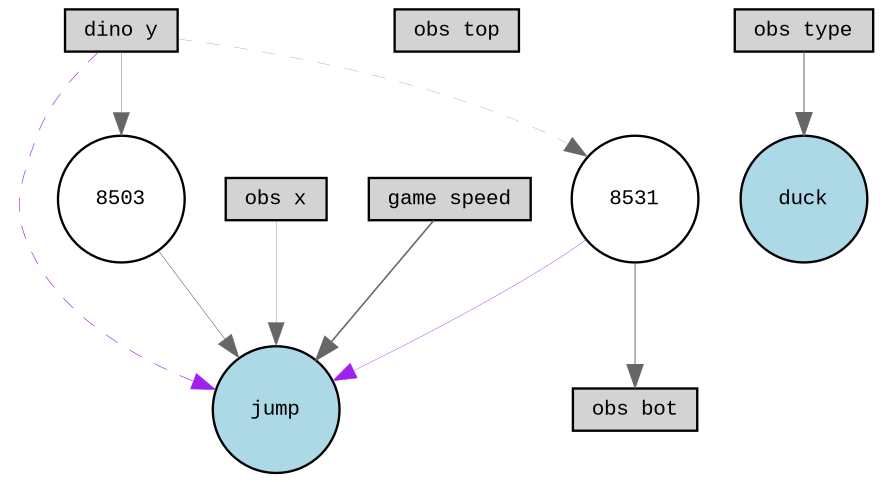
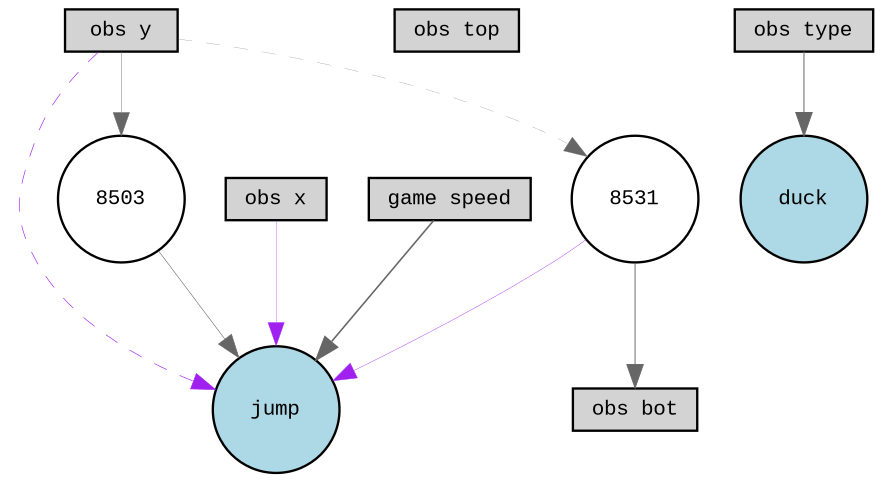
(121, 30) -> (121, 30)
(276, 271) -> (276, 271)
